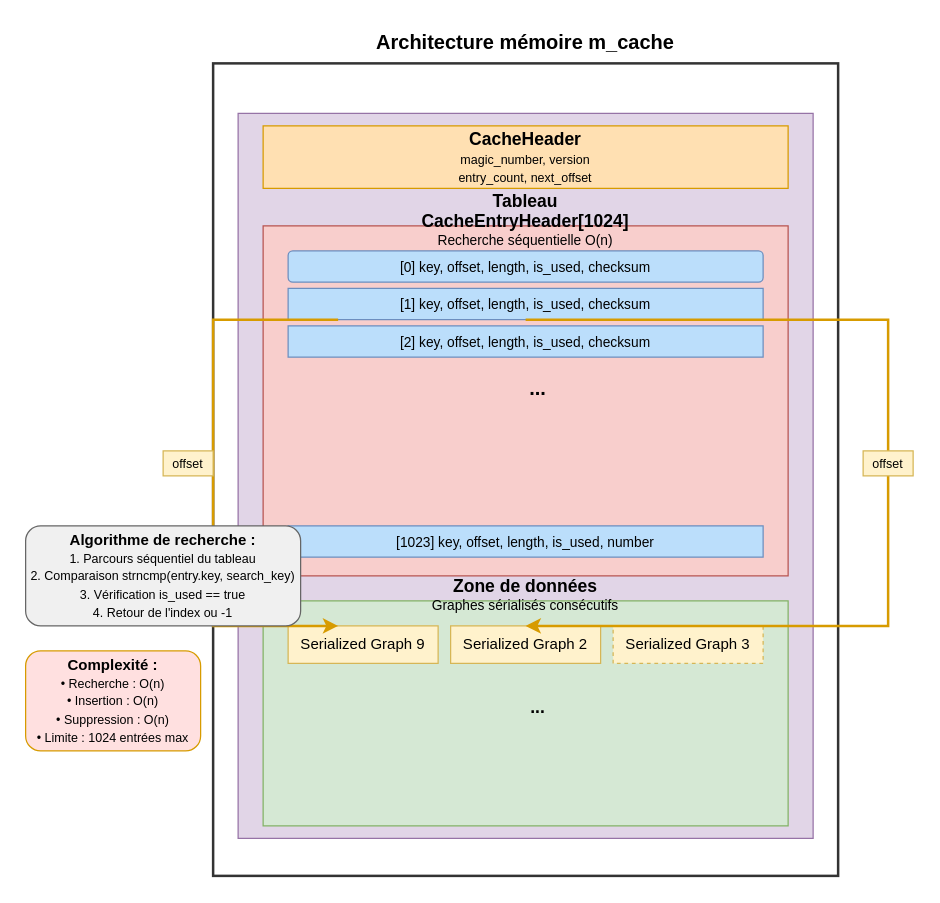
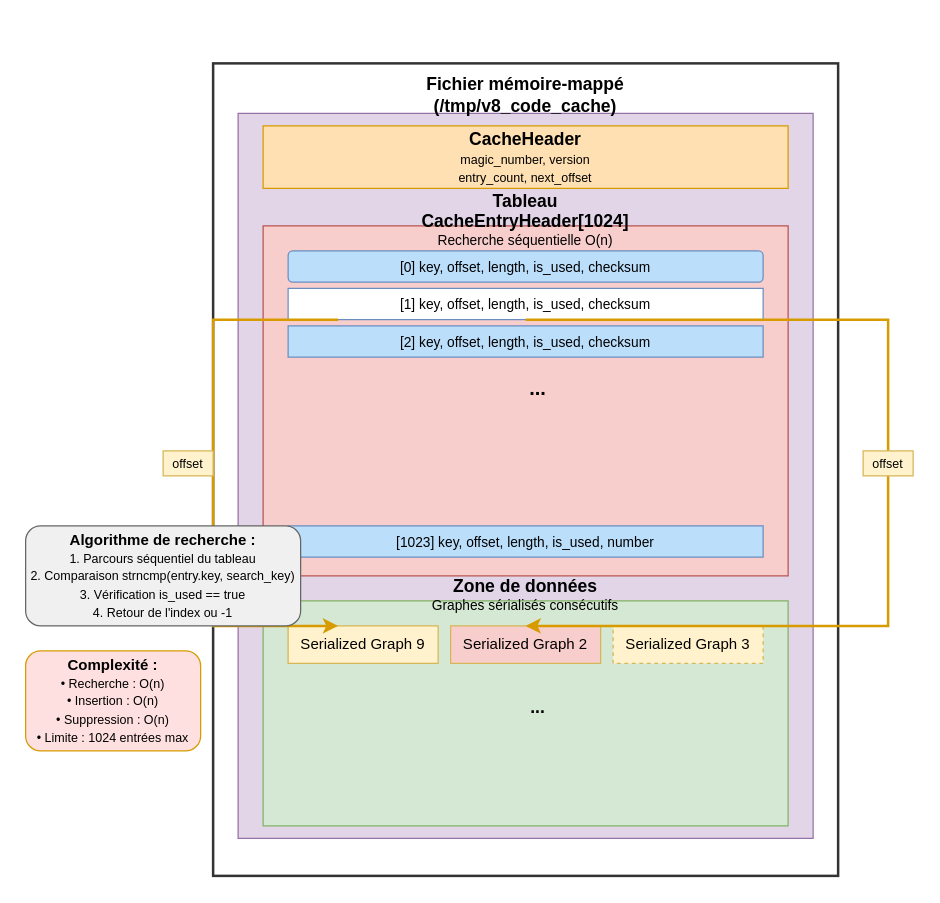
(526, 41) -> none
none -> (526, 94)
(526, 304) -> (526, 304)
(526, 644) -> (526, 644)
